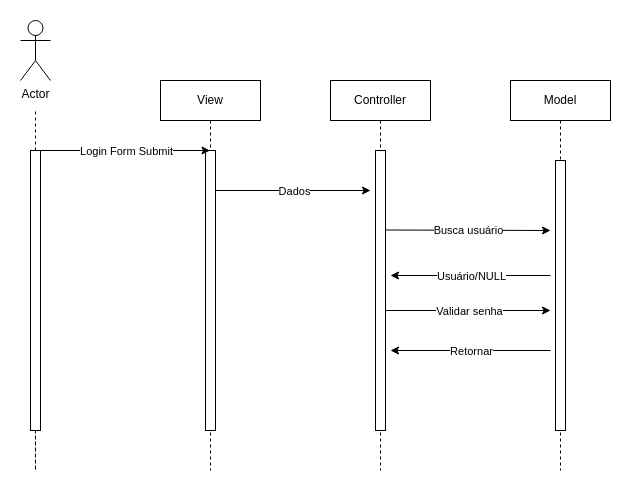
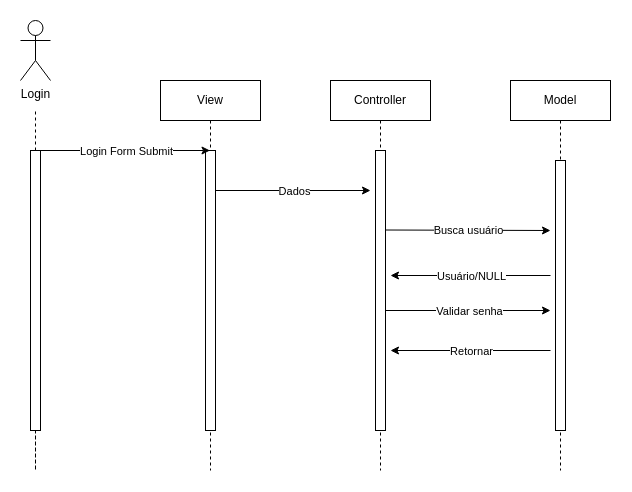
(36, 95) -> (36, 95)
